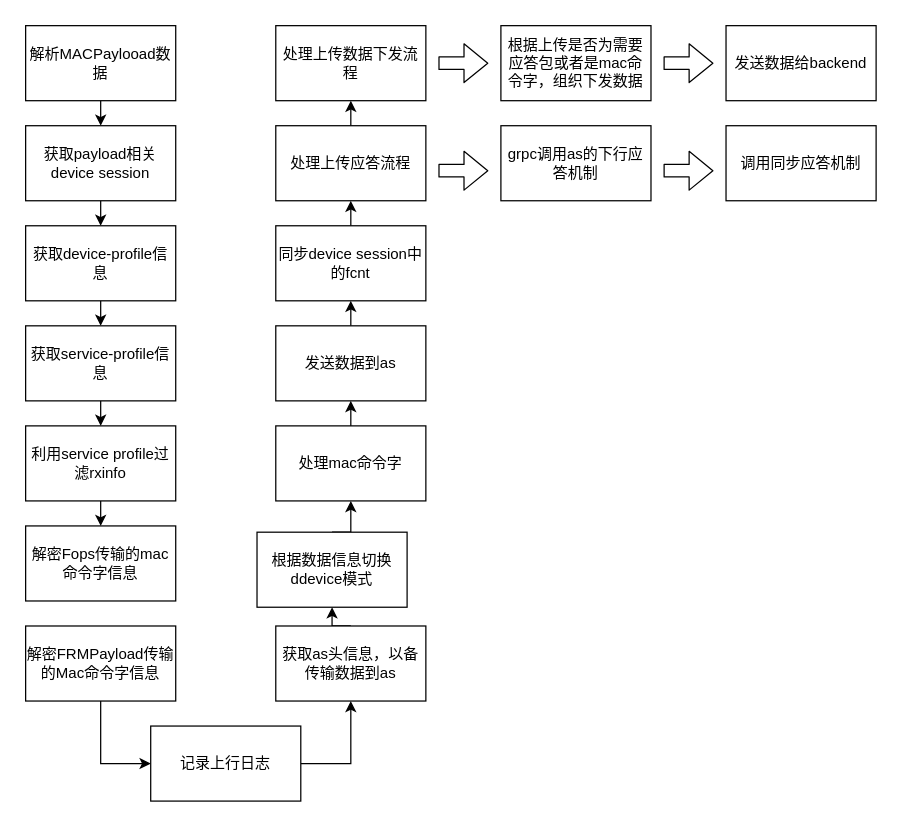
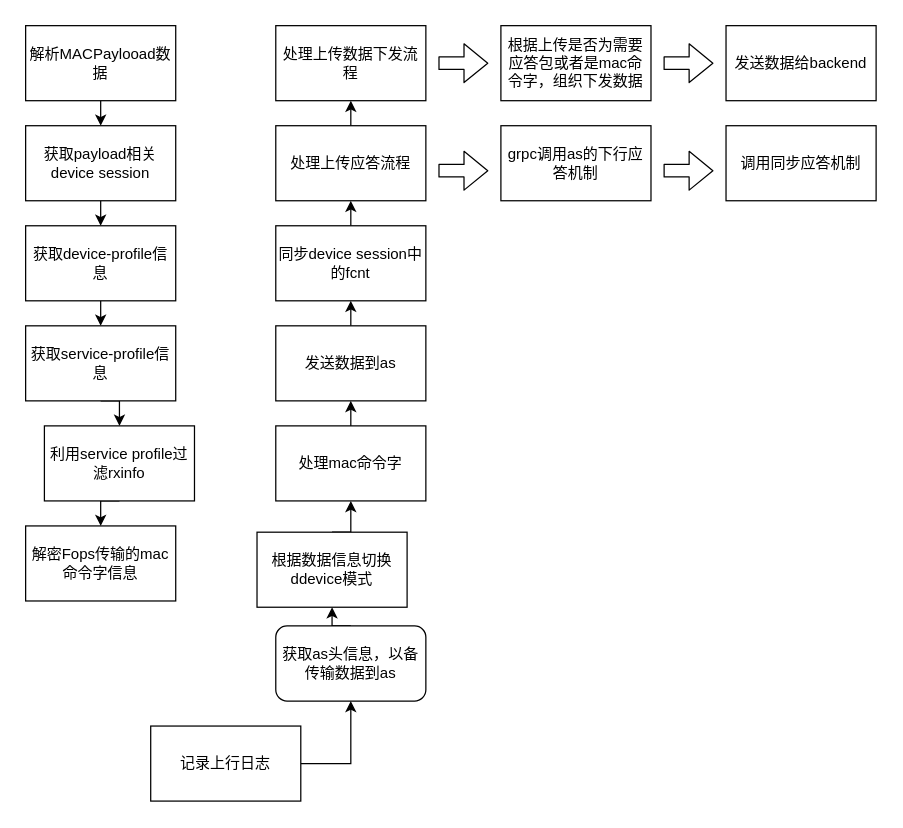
(101, 463) -> (119, 463)
(101, 663) -> none
(351, 663) -> (351, 663)
(101, 753) -> none
